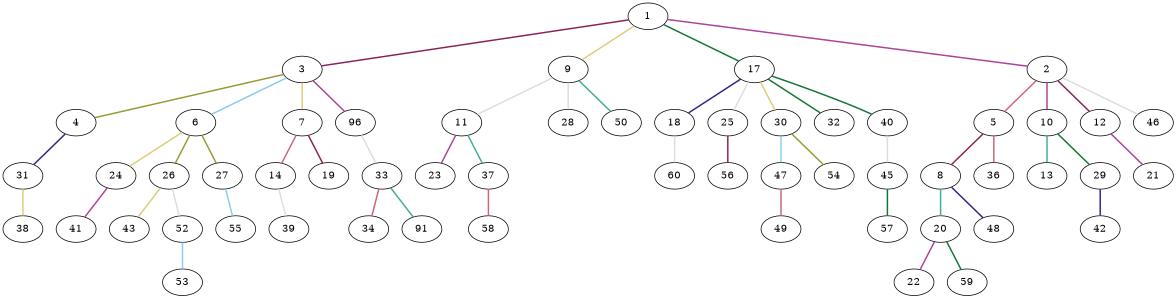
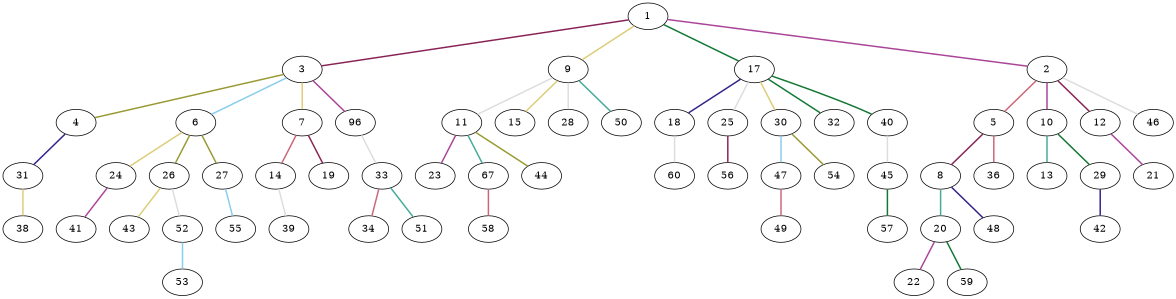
none -> (515, 123)
(488, 176) -> (488, 176)
none -> (542, 176)
(422, 229) -> (422, 229)
